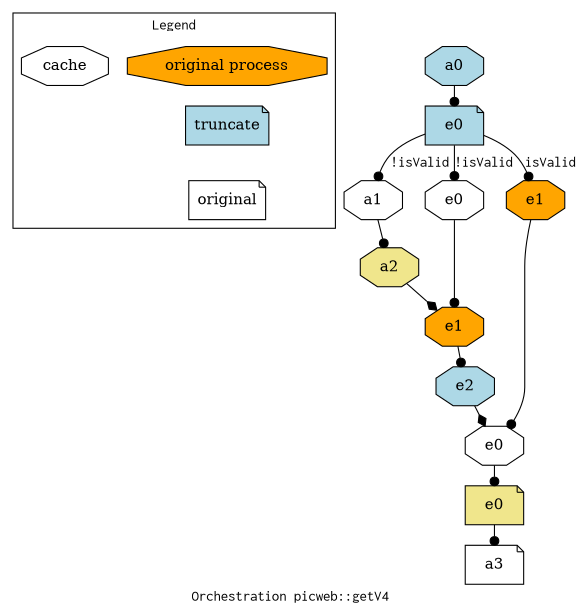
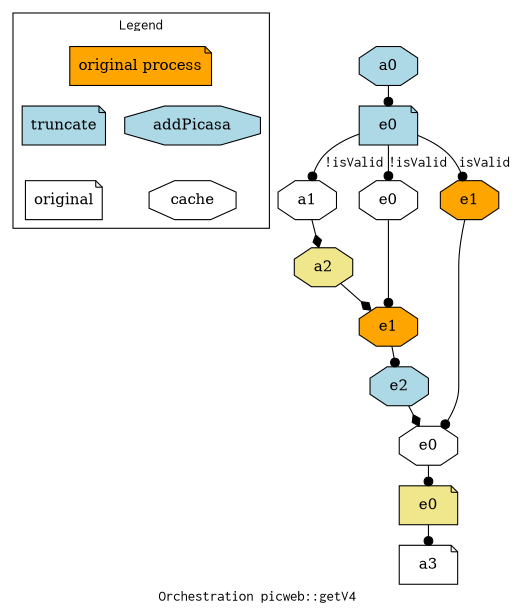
(227, 66) -> (141, 66)
none -> (193, 126)
(380, 229) -> (314, 227)
